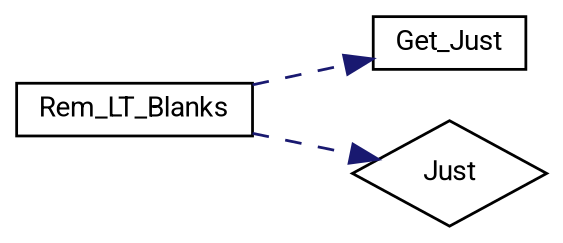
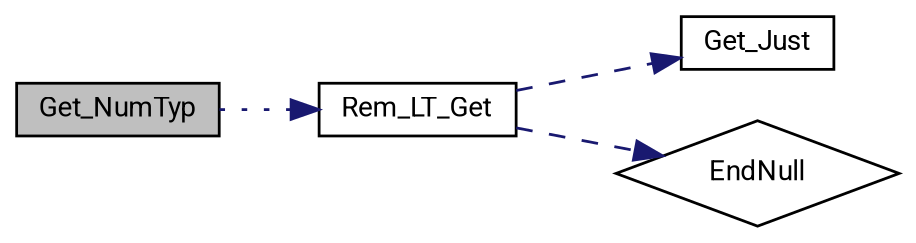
none -> (118, 110)
(135, 110) -> (418, 110)
(450, 173) -> (758, 173)
